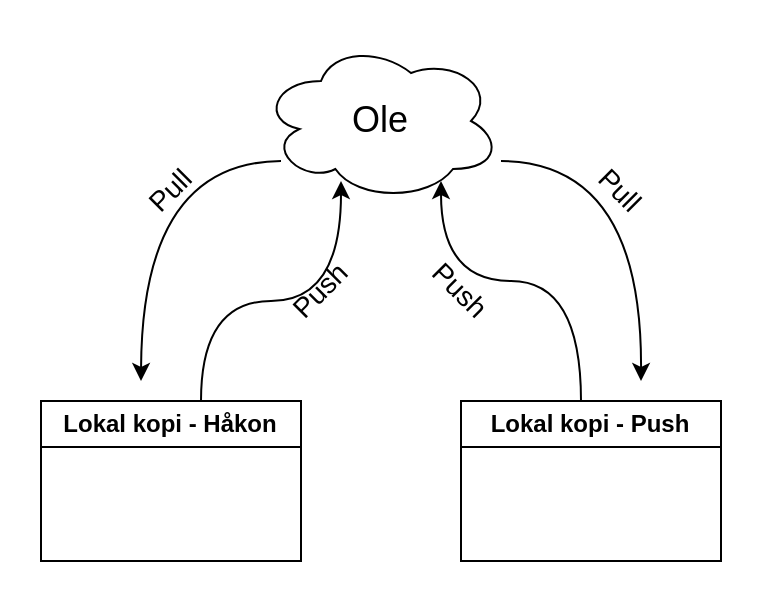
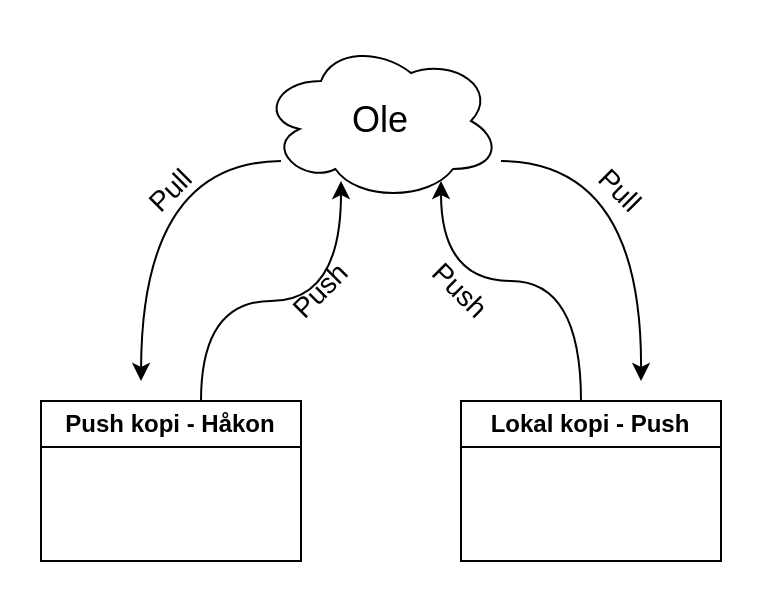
(171, 425) -> (171, 425)
